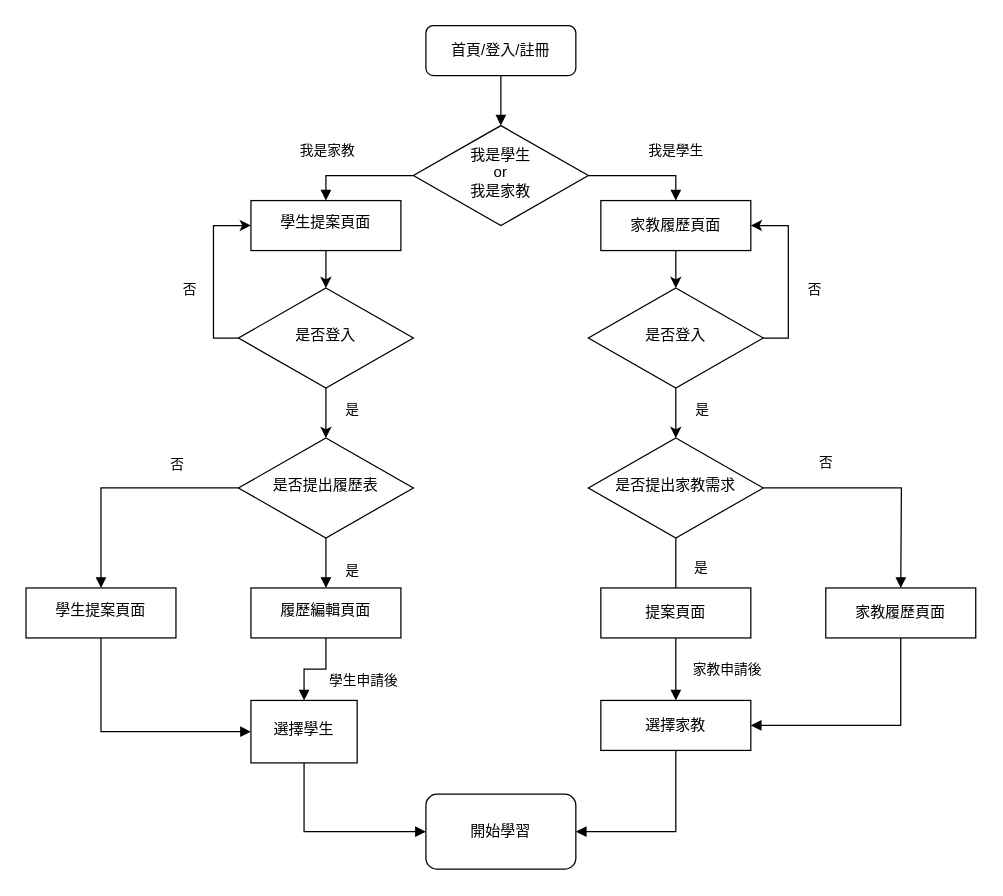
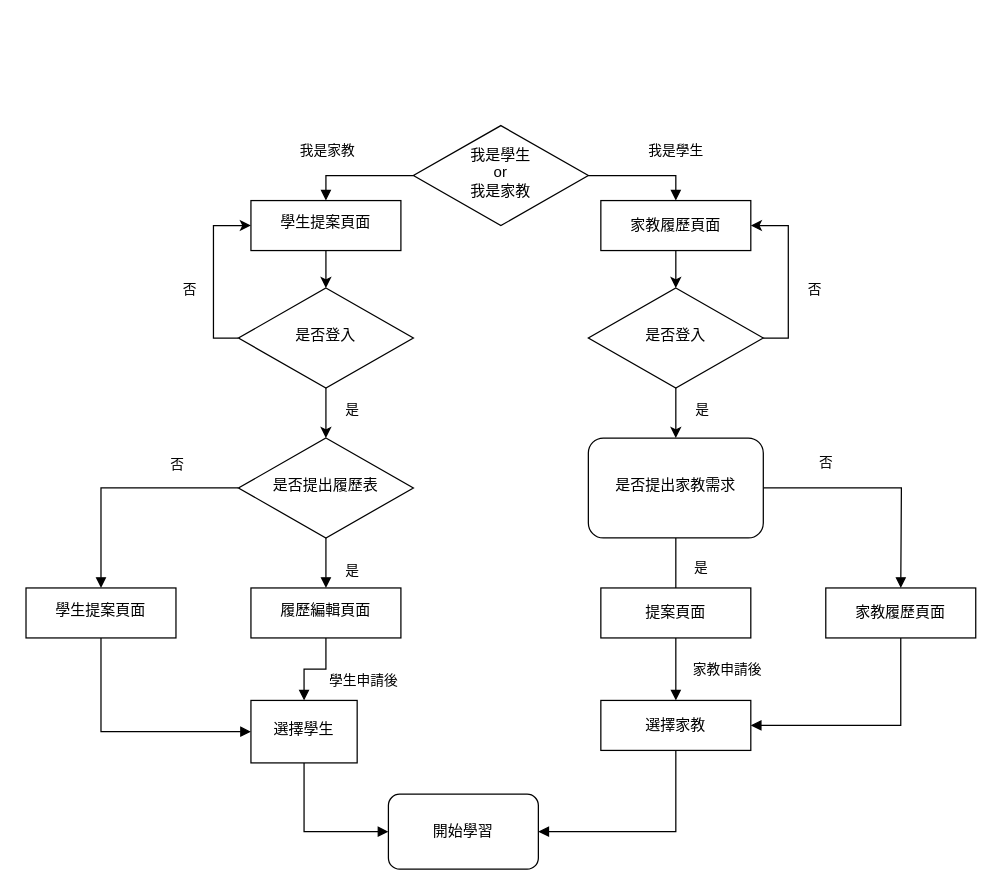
(501, 51) -> none
(501, 95) -> none
(676, 488) -> (676, 488)
(501, 832) -> (463, 832)
